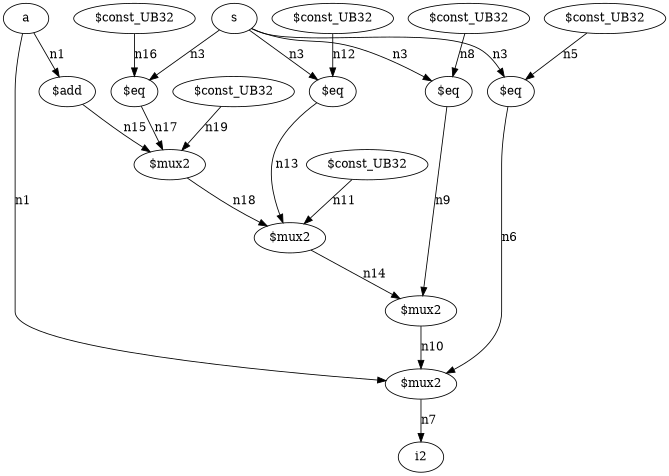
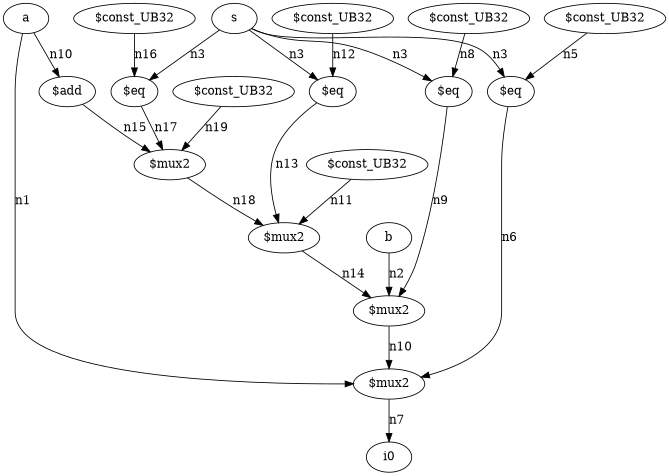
(58, 55) -> (61, 55)
none -> (389, 238)
(421, 457) -> (389, 457)
